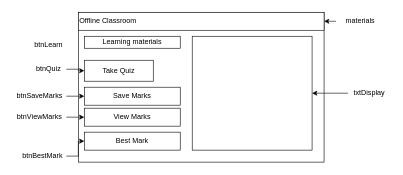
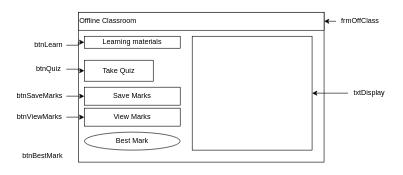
(361, 21) -> (361, 21)
none -> (78, 43)
(132, 141) -> (132, 141)
(78, 142) -> none
